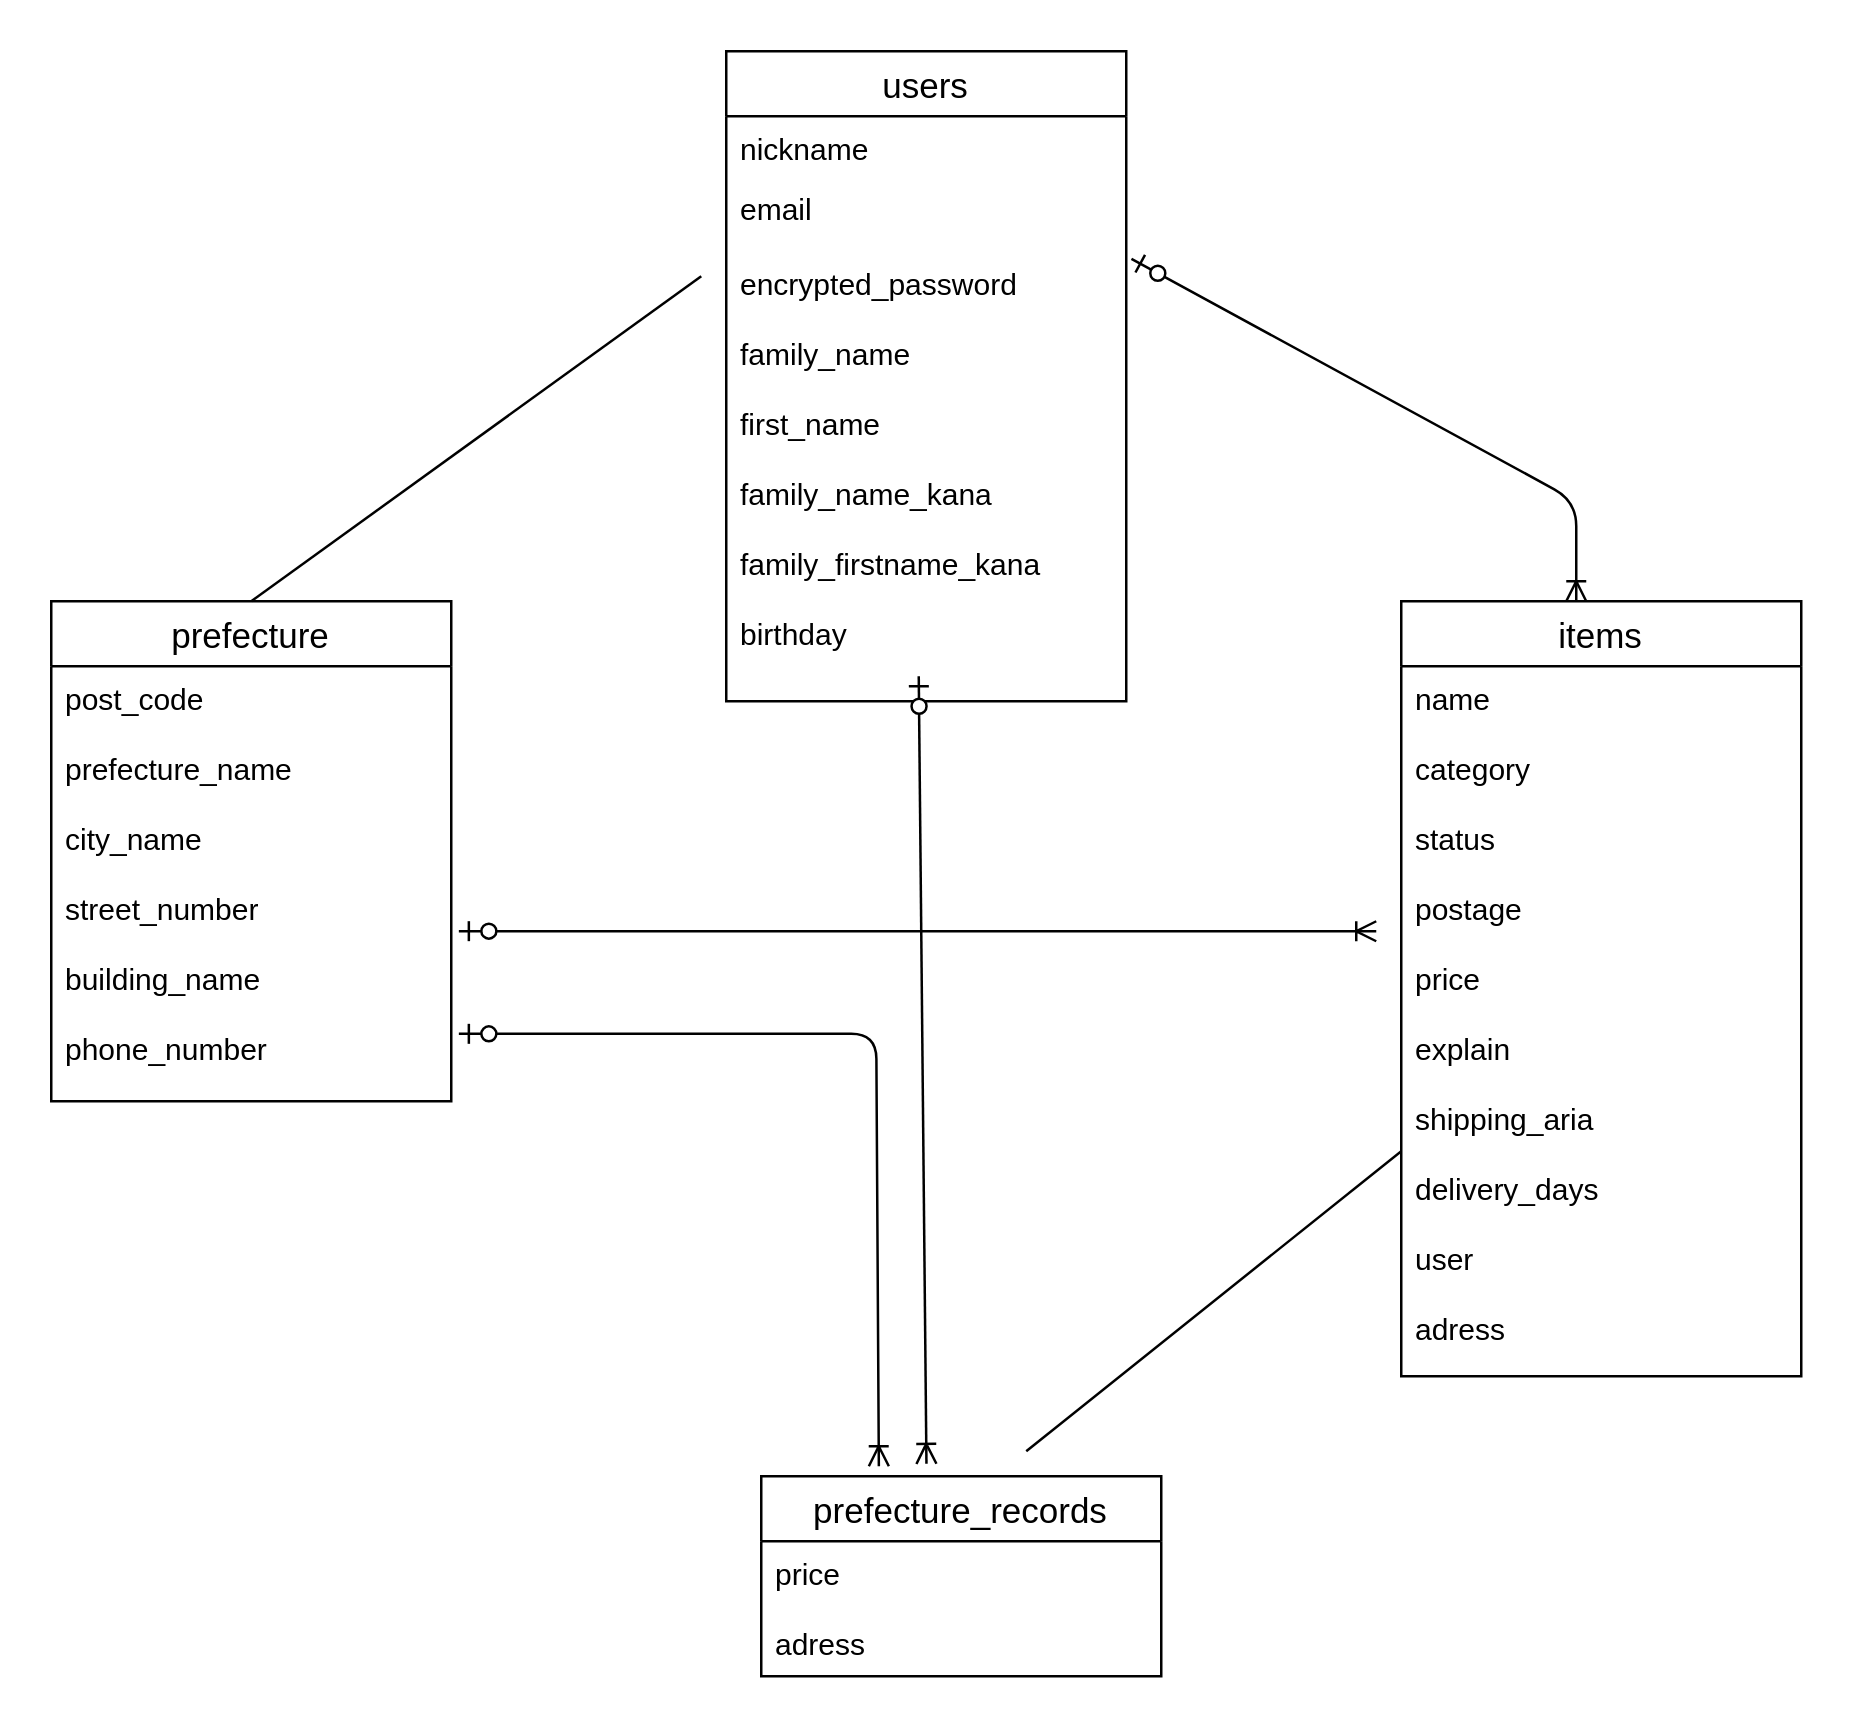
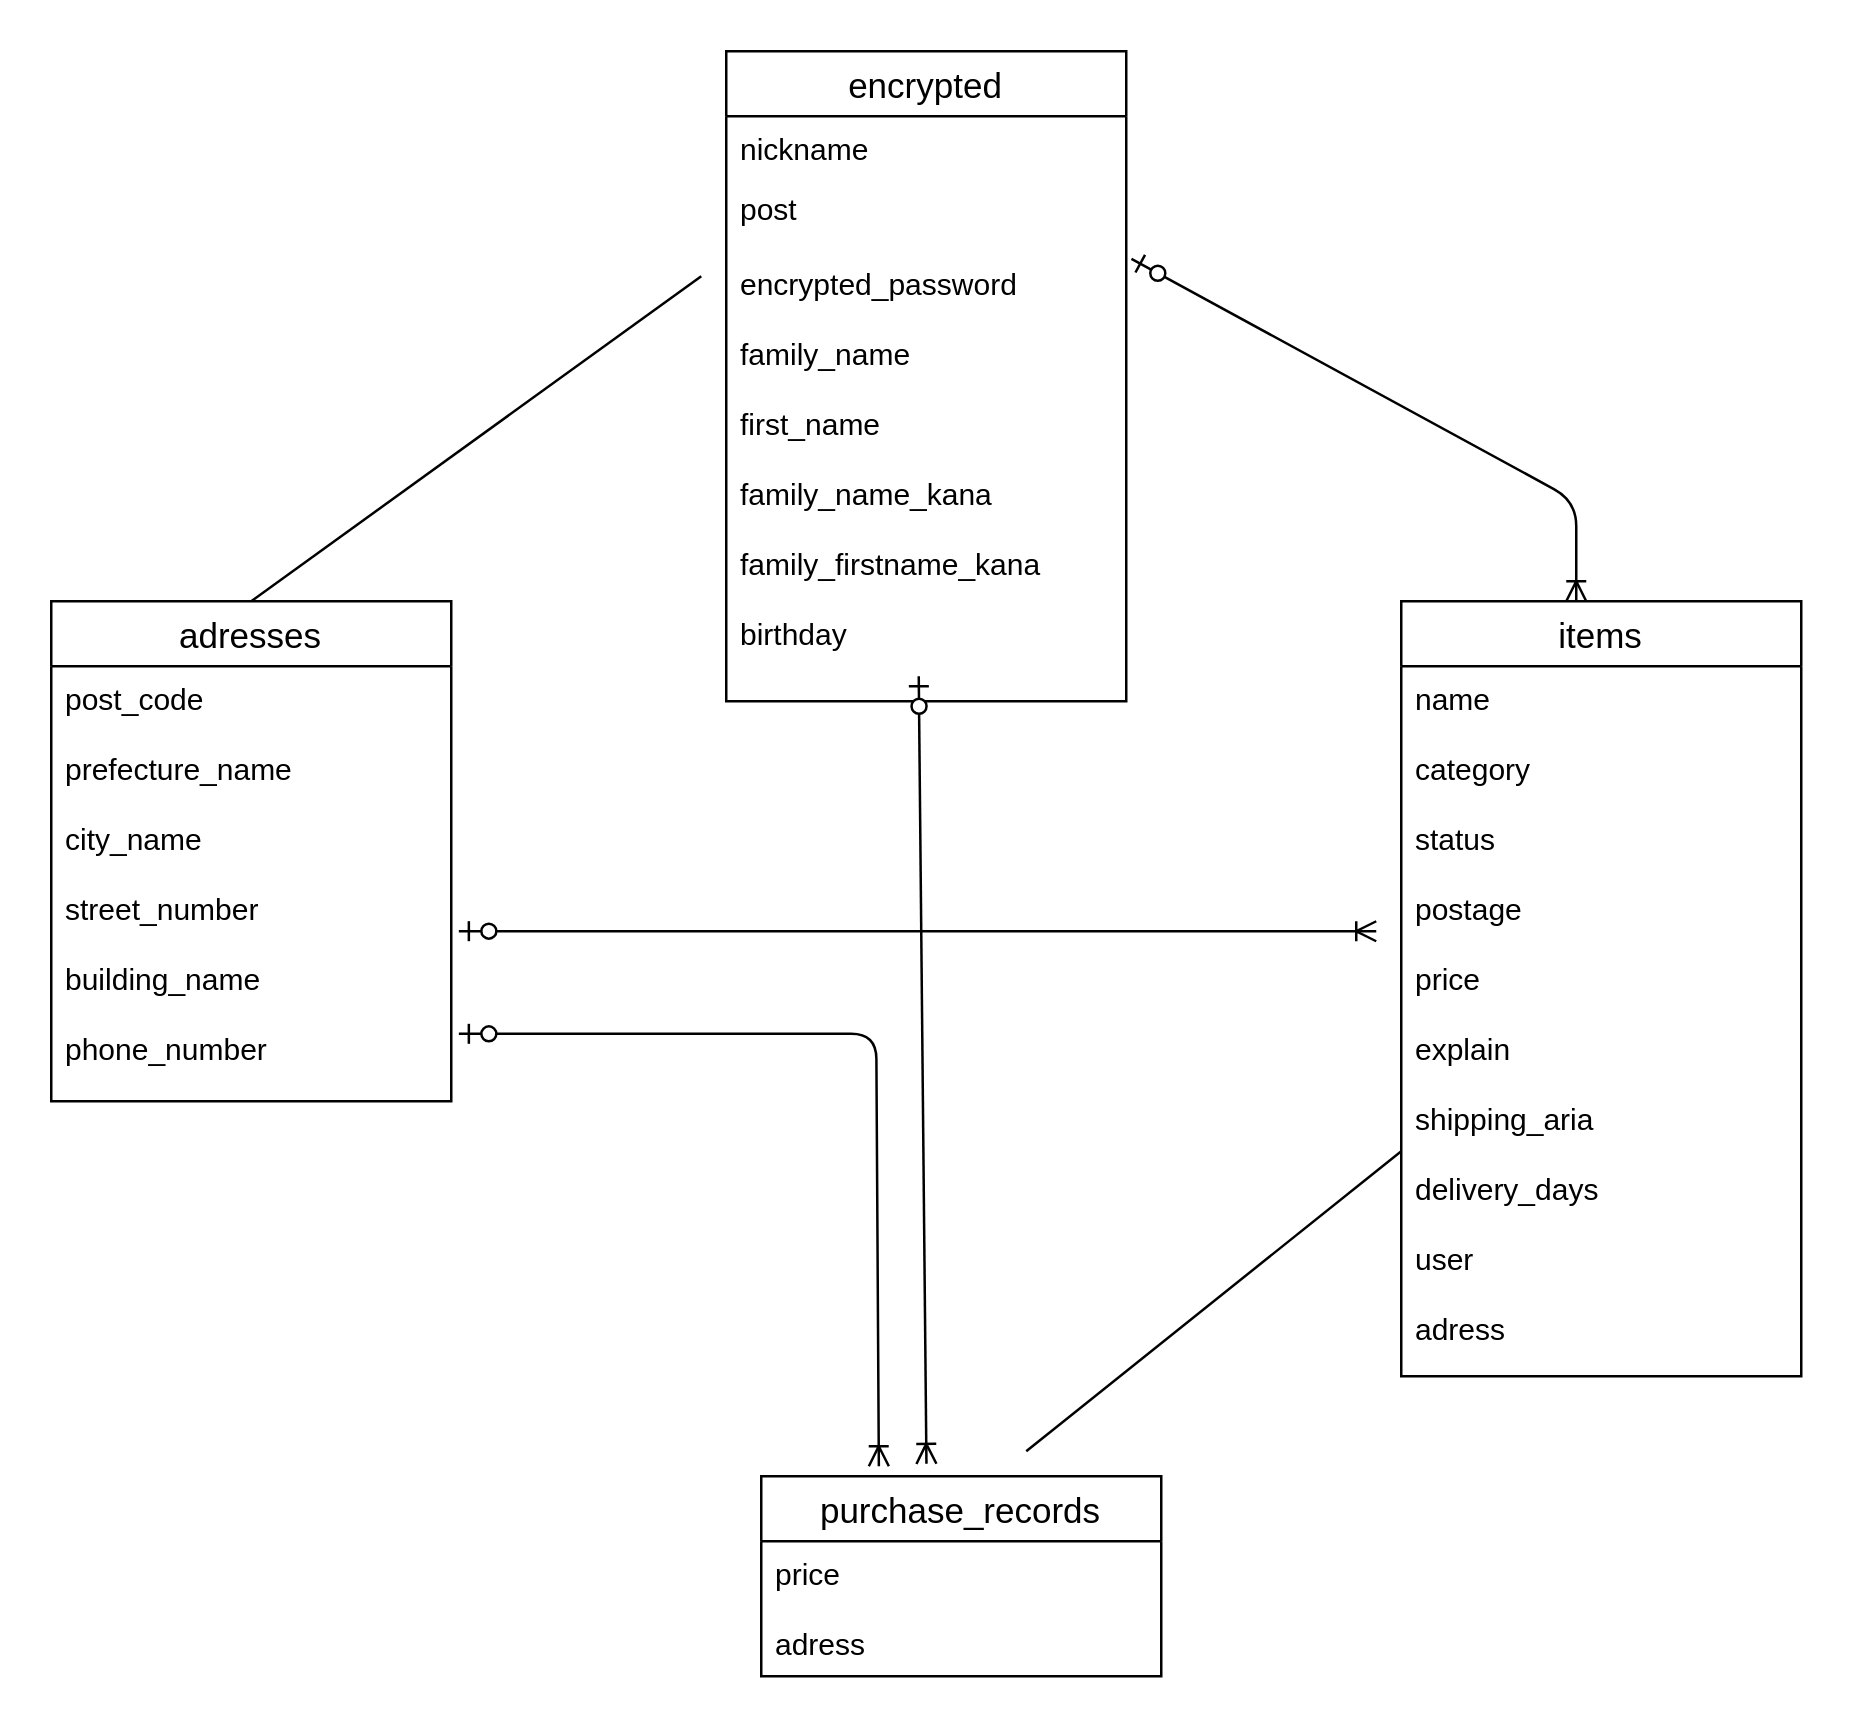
(925, 86) -> (925, 86)
(774, 210) -> (774, 210)
(250, 636) -> (250, 636)
(960, 1511) -> (960, 1511)
